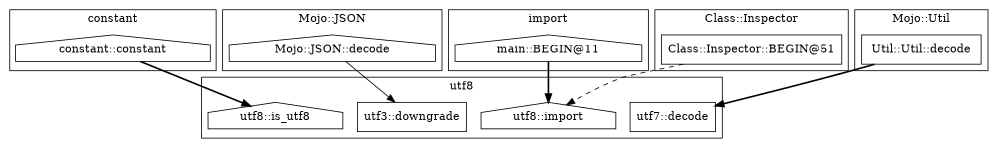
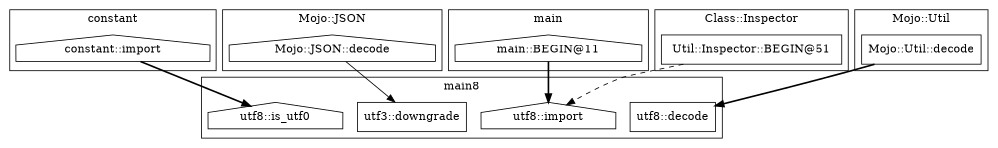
(548, 19) -> (548, 19)
(113, 50) -> (113, 50)
(752, 50) -> (752, 50)
(921, 50) -> (921, 50)
(462, 87) -> (462, 87)
(275, 117) -> (275, 117)
(673, 117) -> (673, 117)
